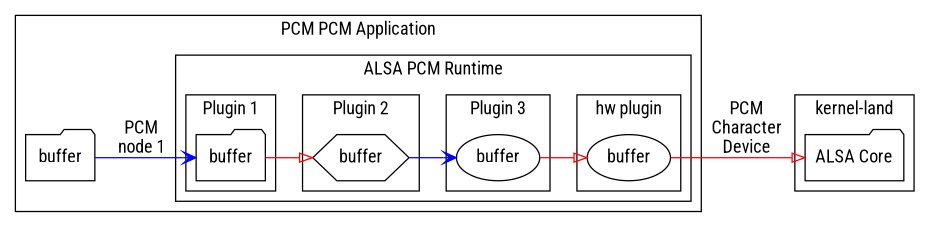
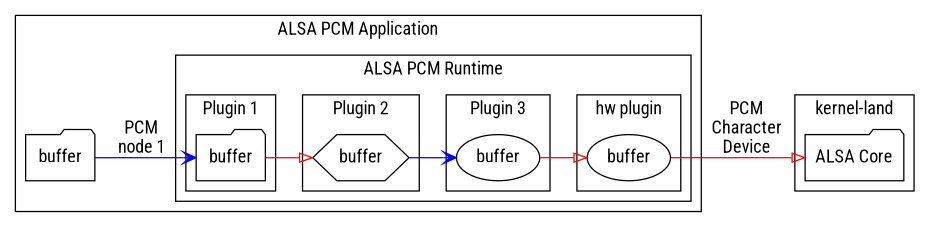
(358, 30) -> (358, 30)
